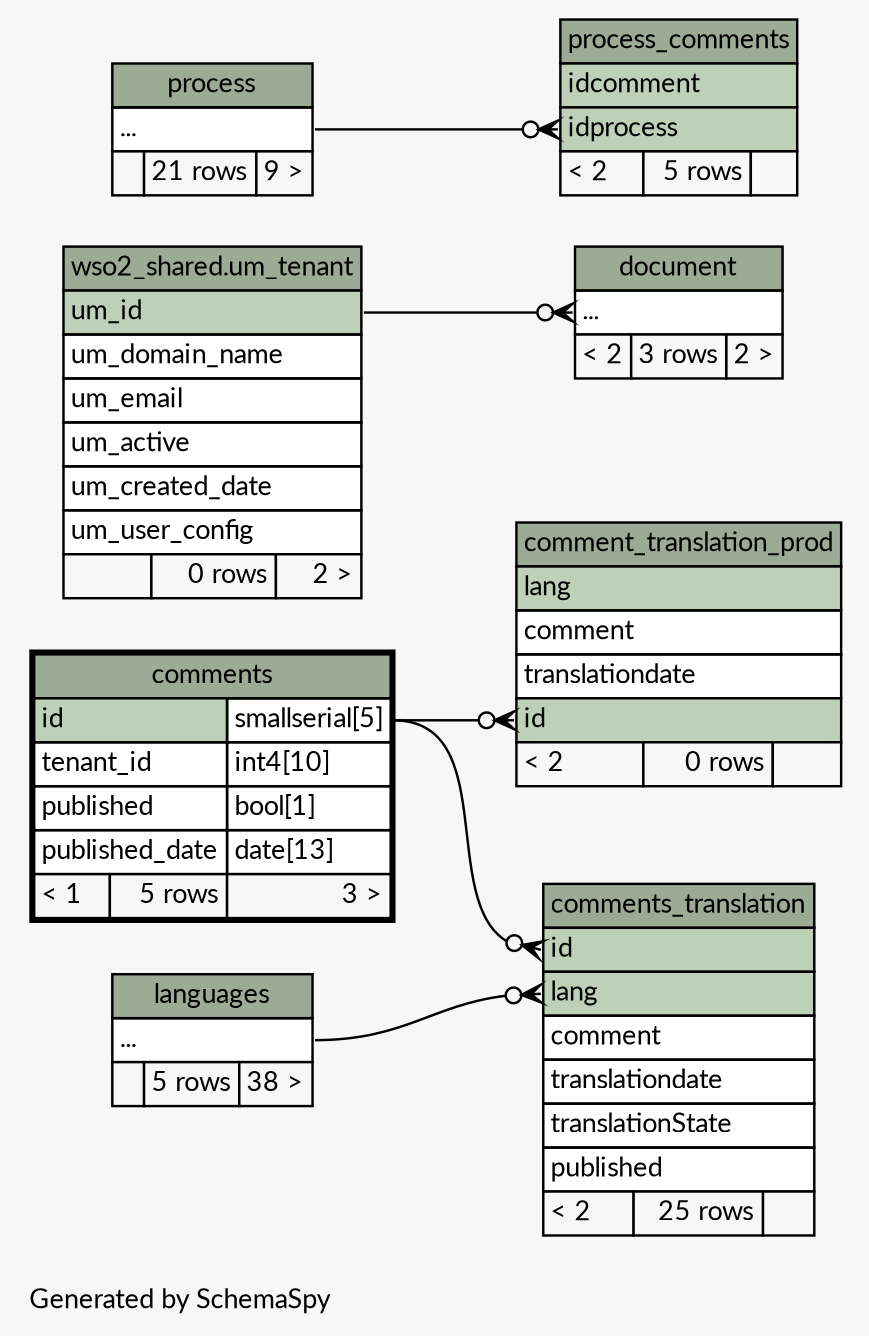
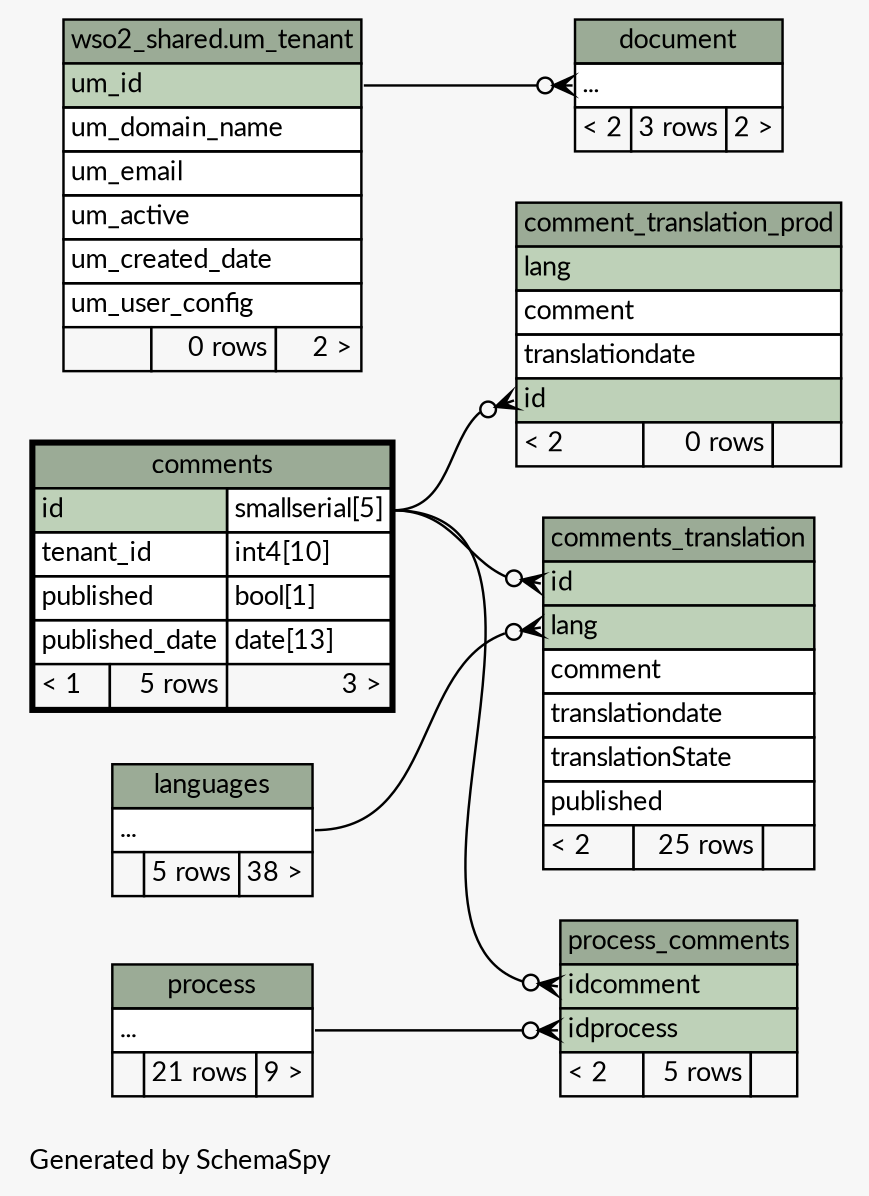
none -> (478, 731)
